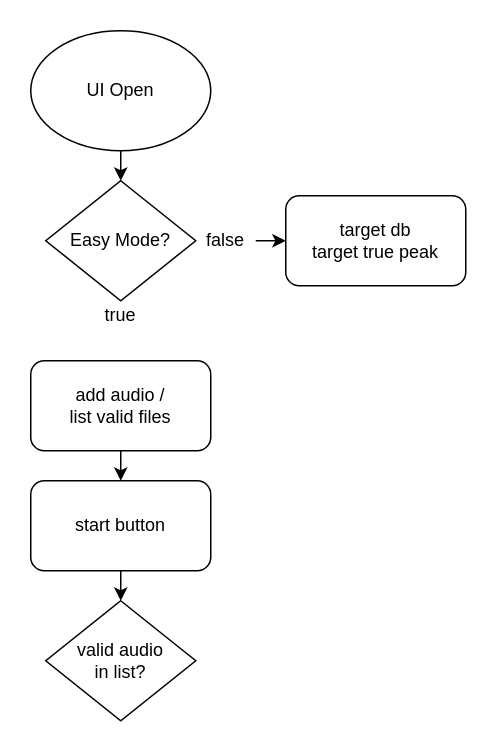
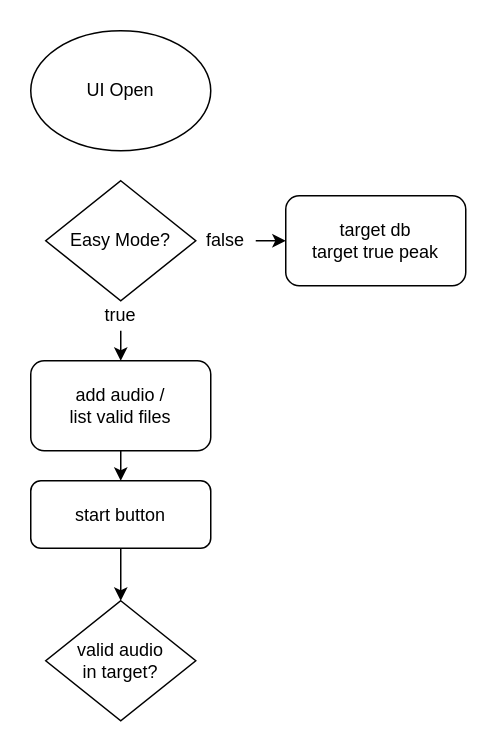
(121, 161) -> none
none -> (121, 341)
(121, 526) -> (121, 515)
(121, 661) -> (121, 661)
